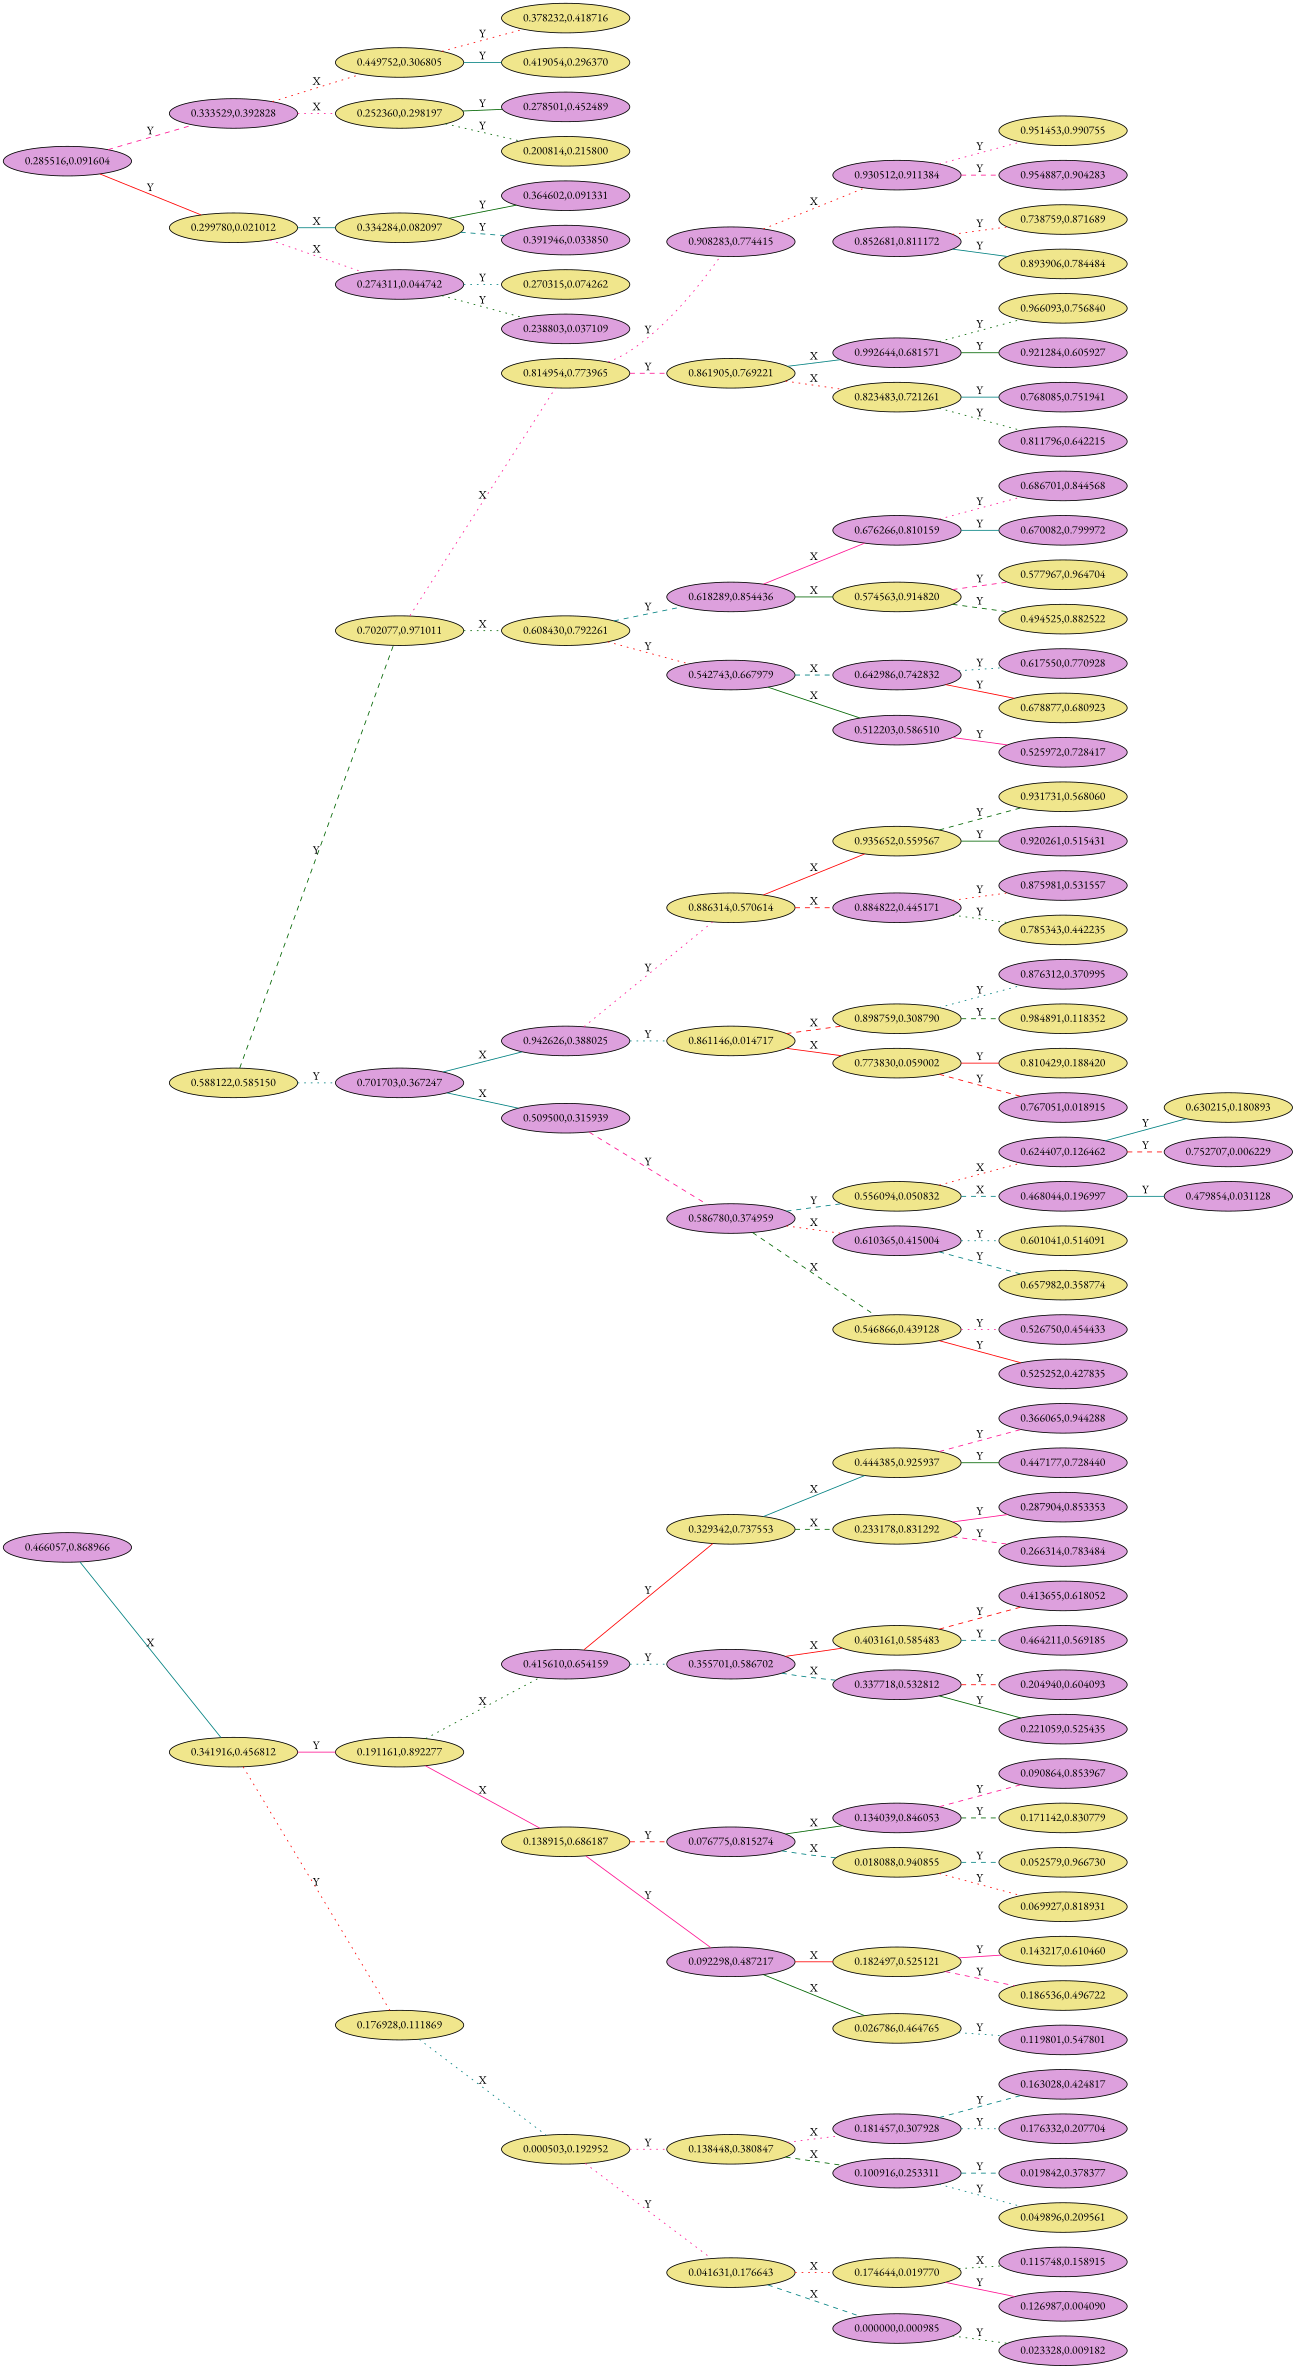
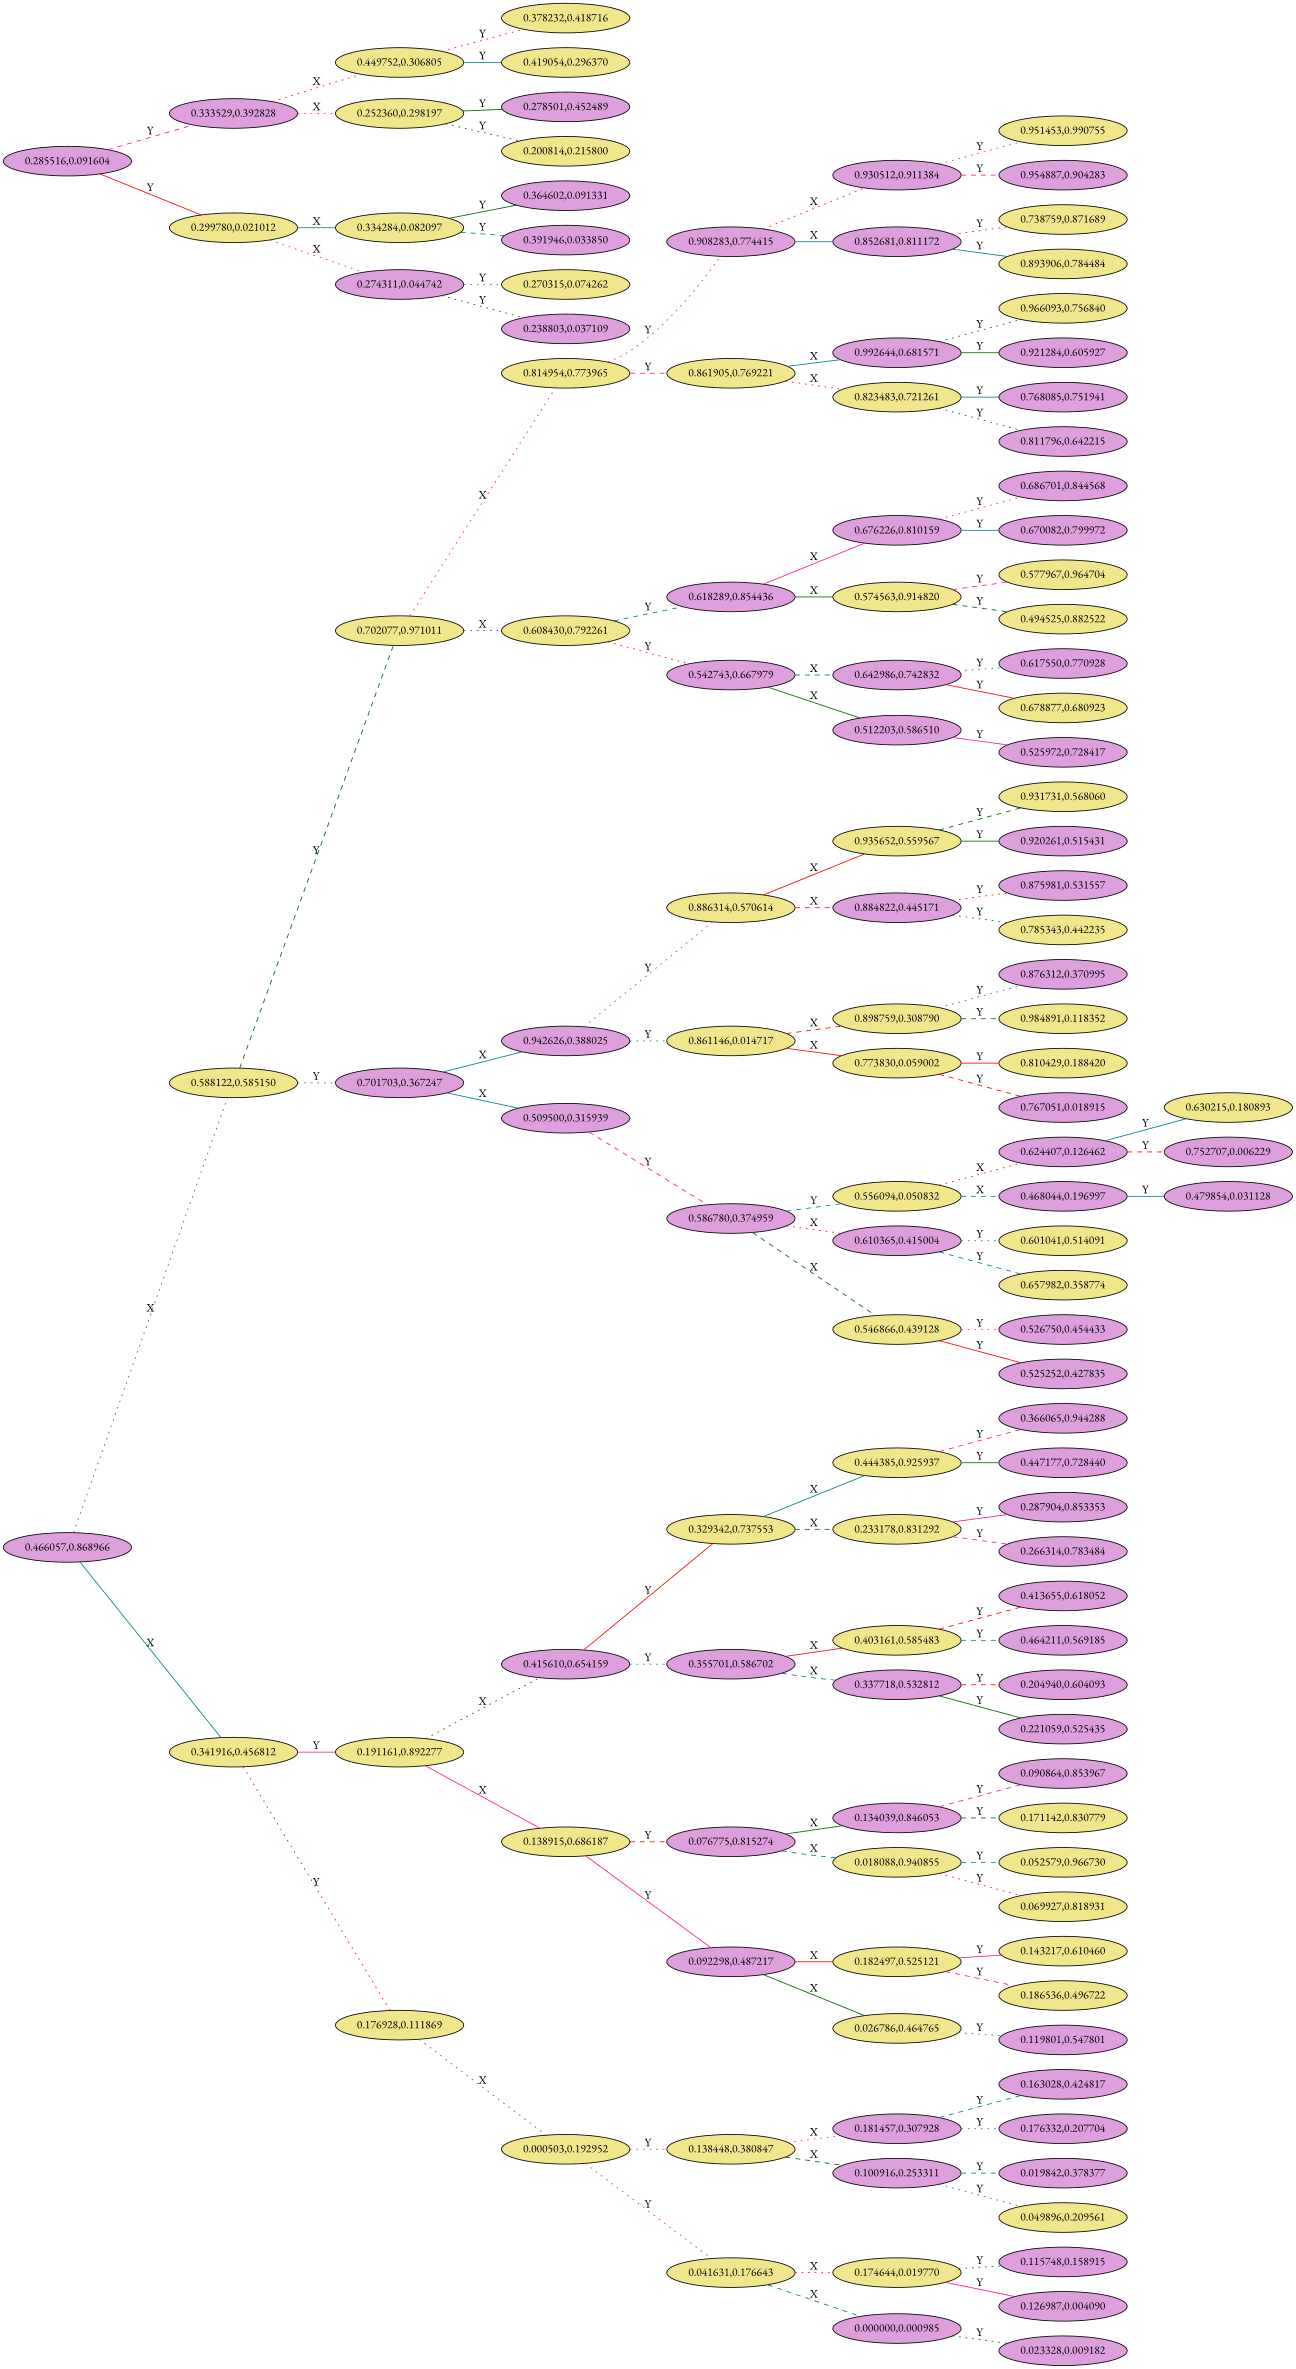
none -> (814, 242)
(897, 530) -> (897, 530)
none -> (150, 1315)
(980, 2261) -> (980, 2261)
